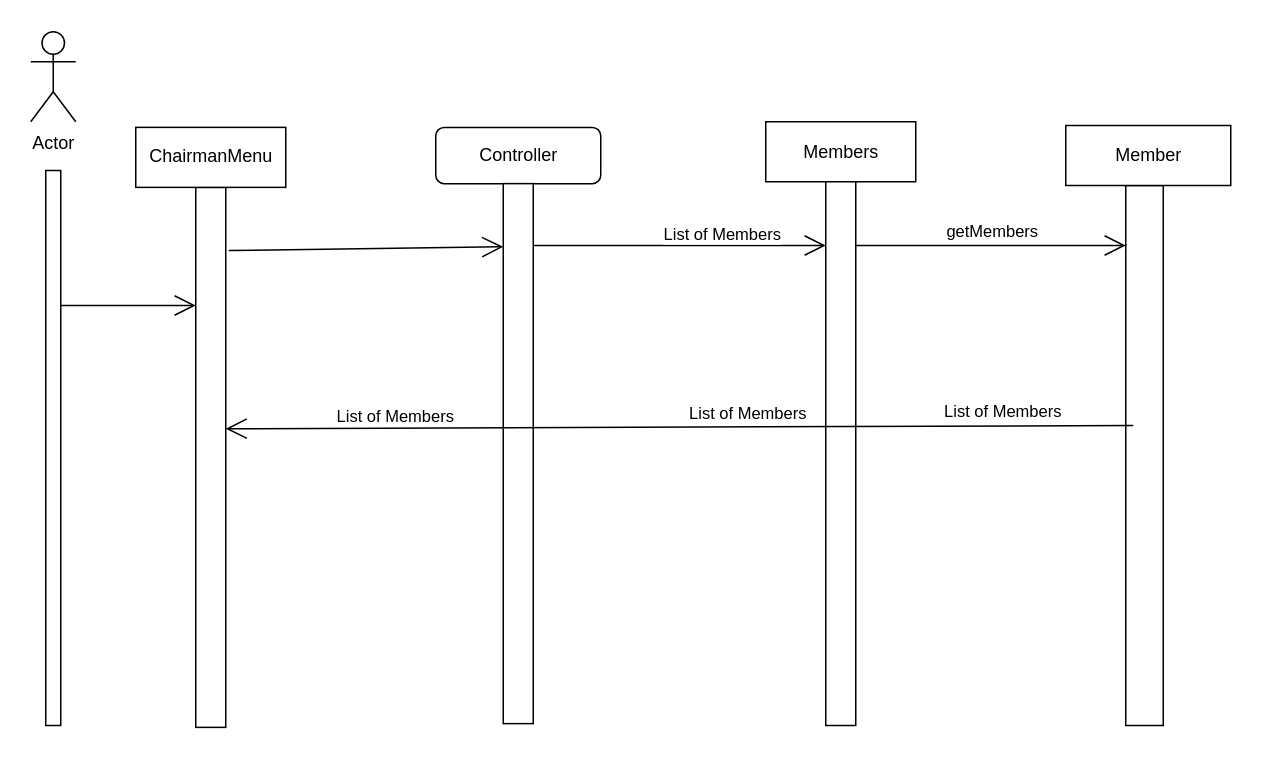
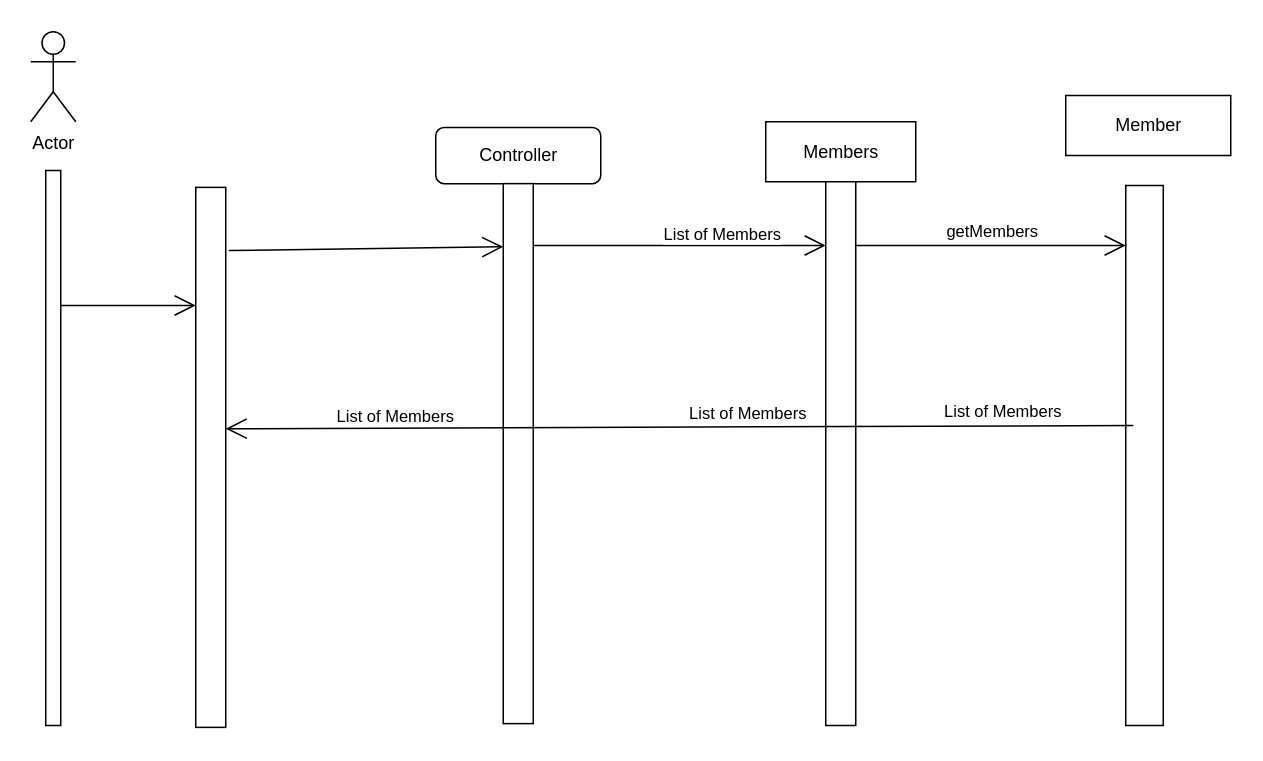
(1148, 155) -> (1148, 125)
(211, 157) -> none
